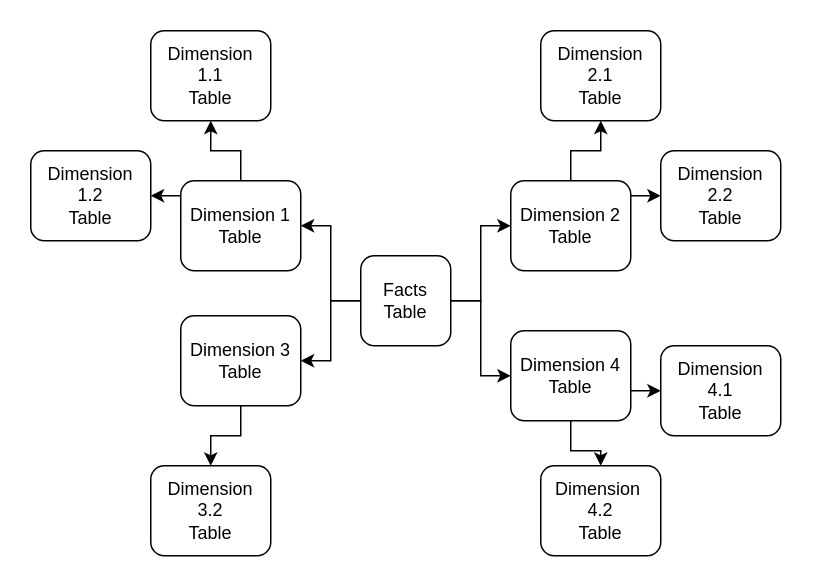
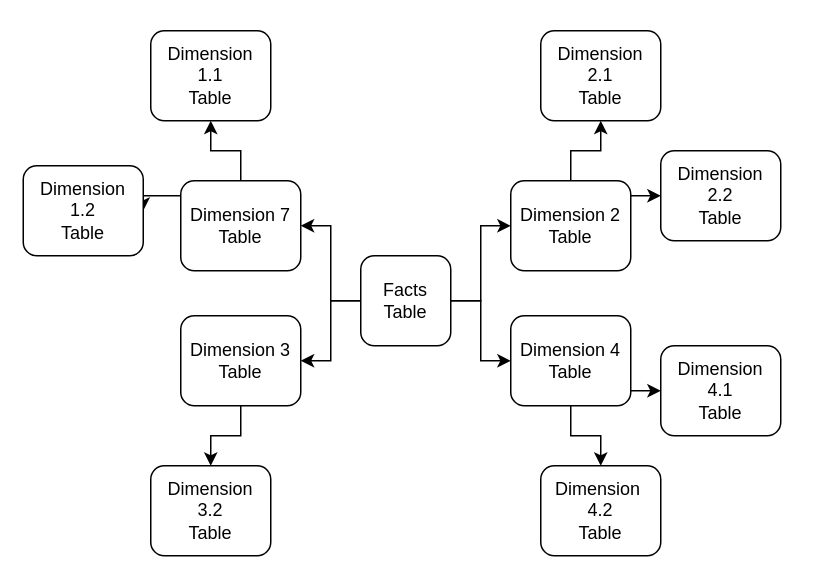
(91, 196) -> (83, 211)
(241, 226) -> (241, 226)
(571, 376) -> (571, 361)
